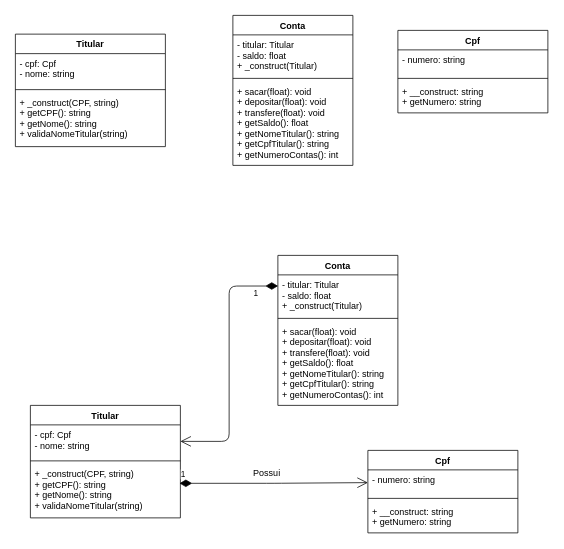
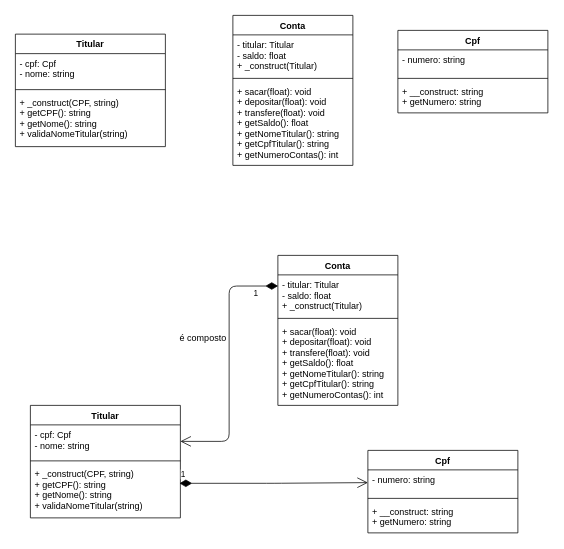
none -> (203, 338)
(267, 473) -> none
